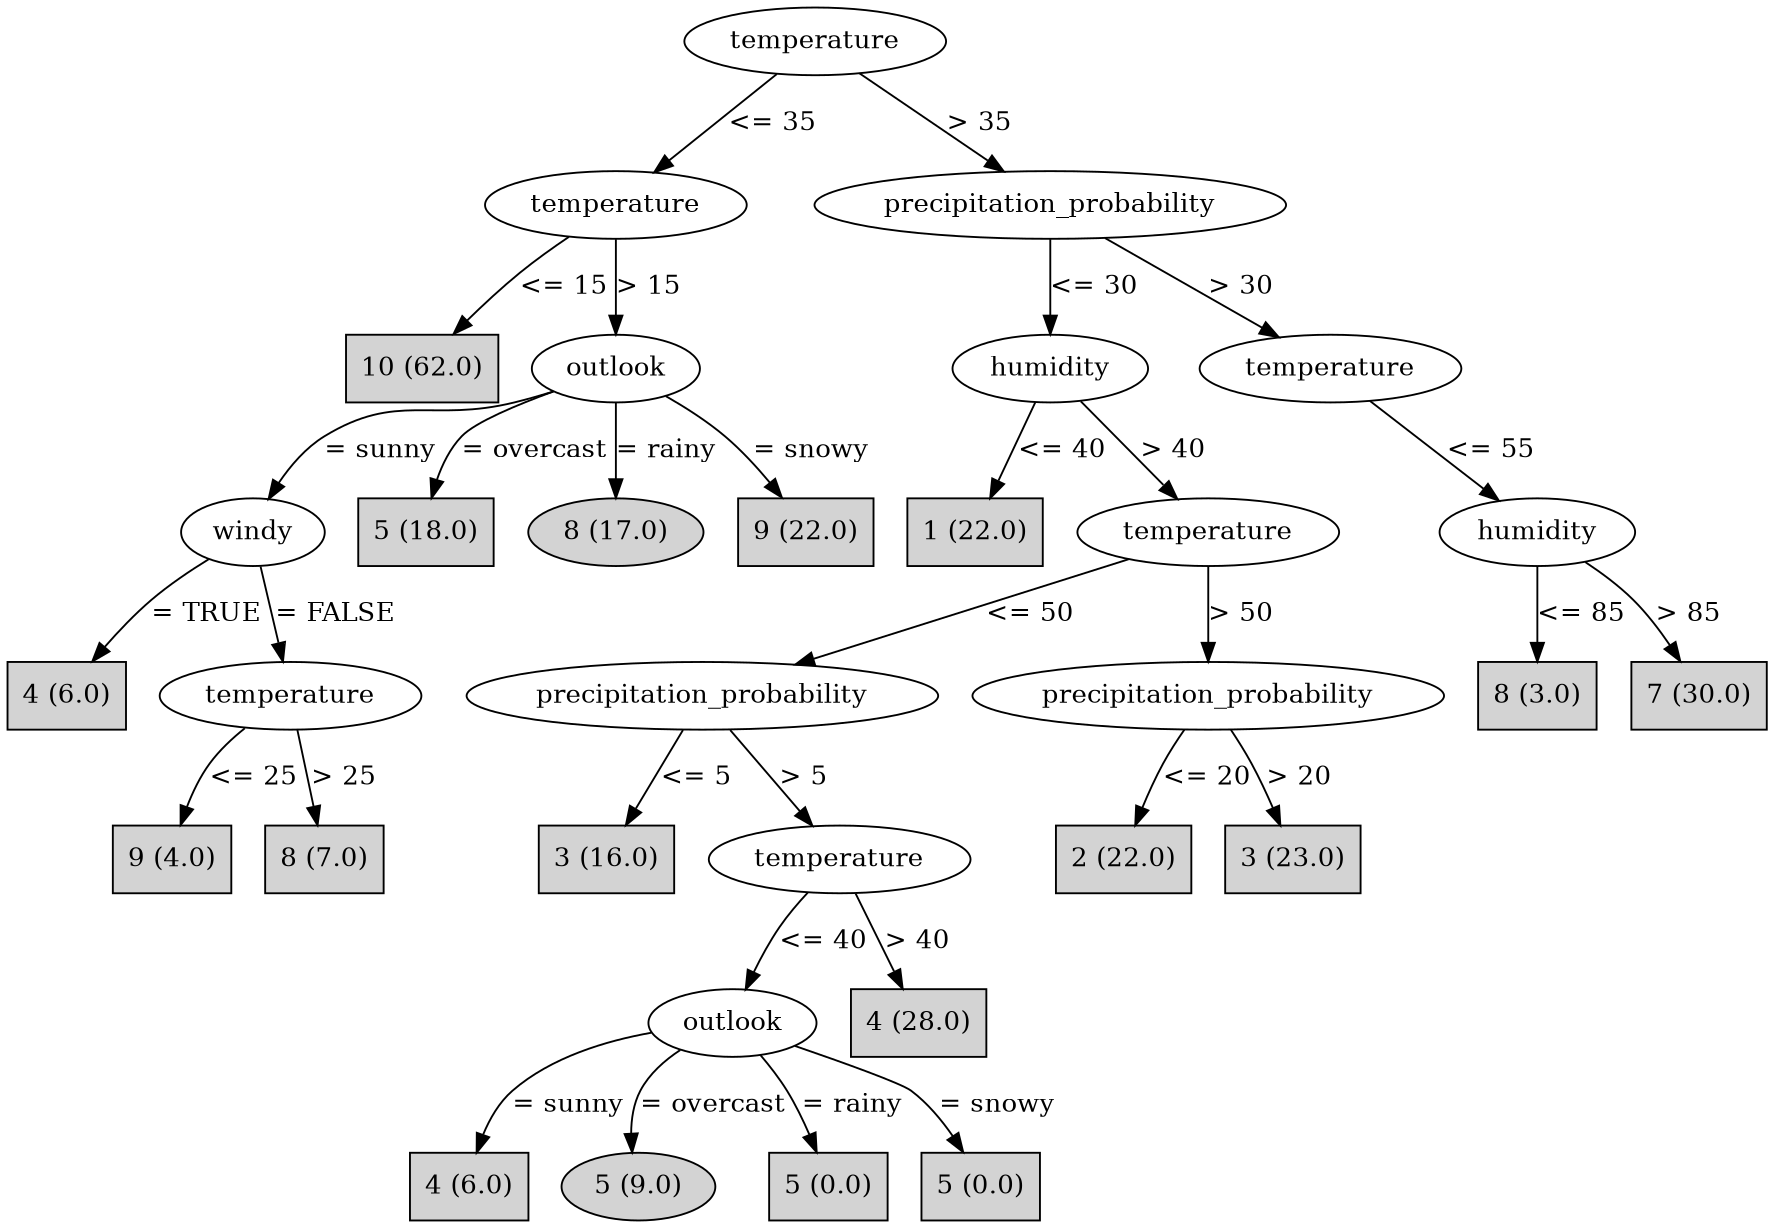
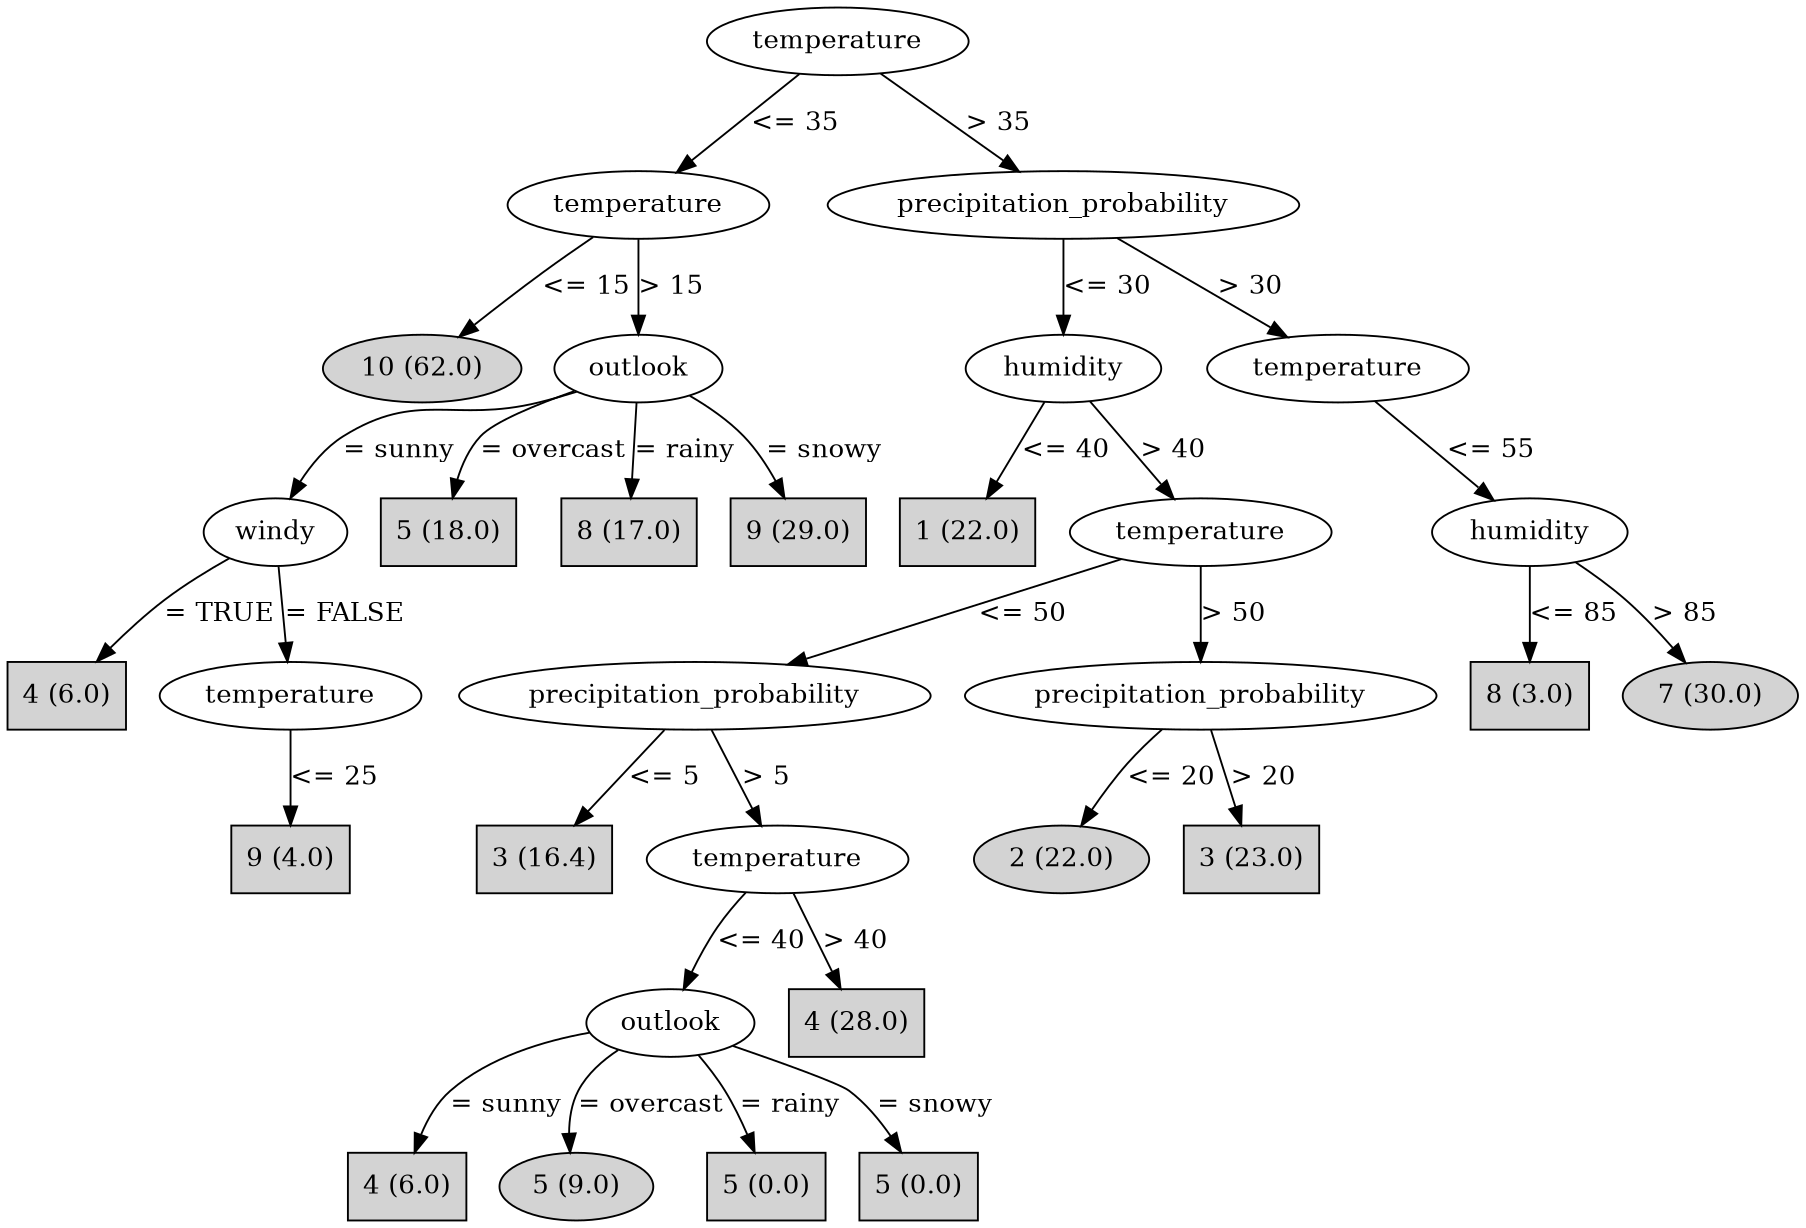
(422, 369) -> (422, 369)
(616, 532) -> (629, 532)
(806, 532) -> (798, 532)
(1699, 696) -> (1710, 696)
(324, 859) -> none
(606, 859) -> (544, 859)
(1124, 859) -> (1062, 859)
